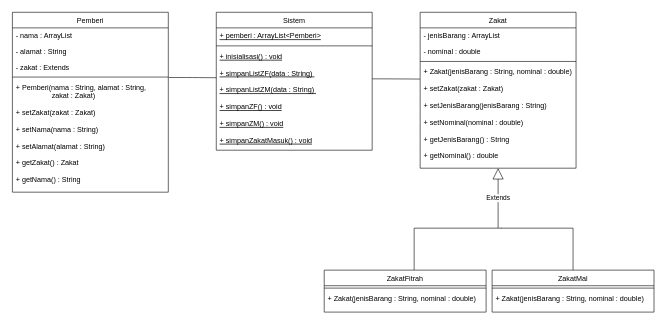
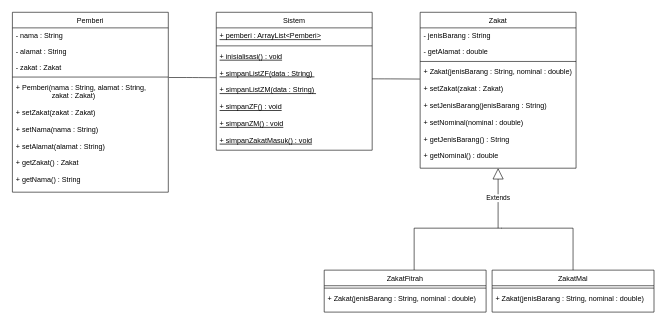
(47, 36) -> (41, 36)
(468, 36) -> (462, 36)
(453, 52) -> (458, 52)
(46, 67) -> (42, 67)
